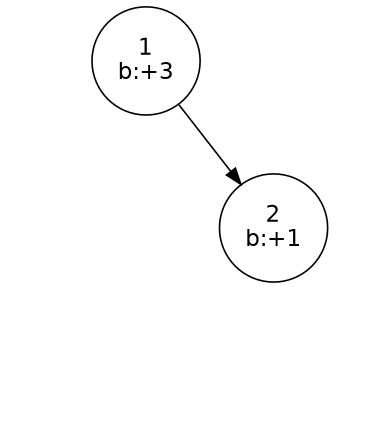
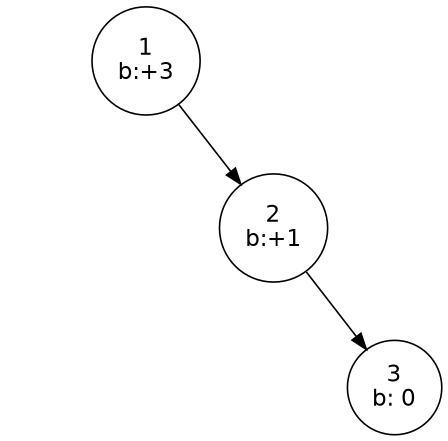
none -> (395, 388)
